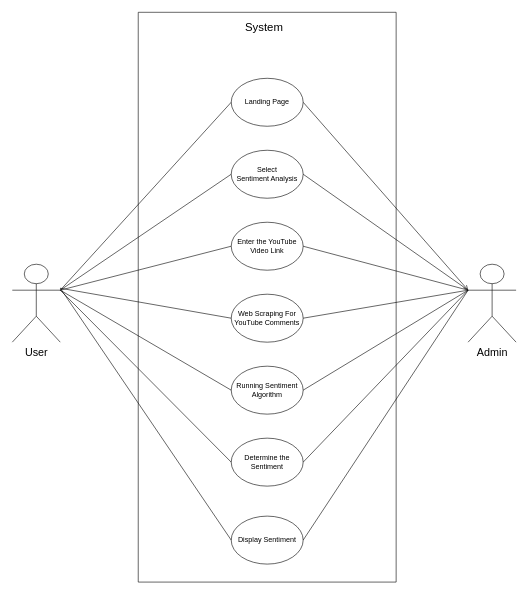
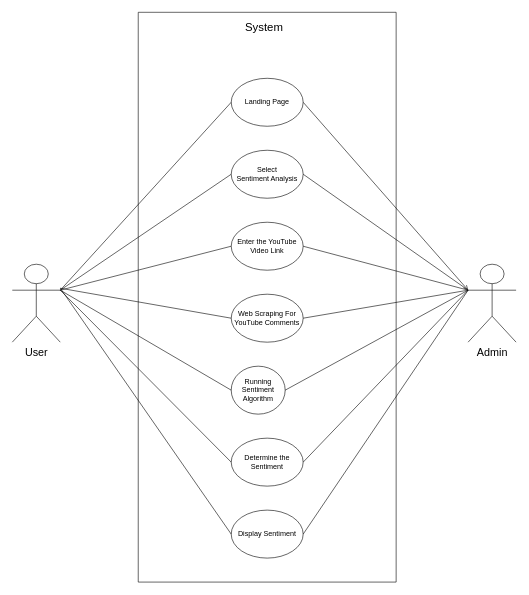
(267, 390) -> (258, 390)
(267, 540) -> (267, 534)
